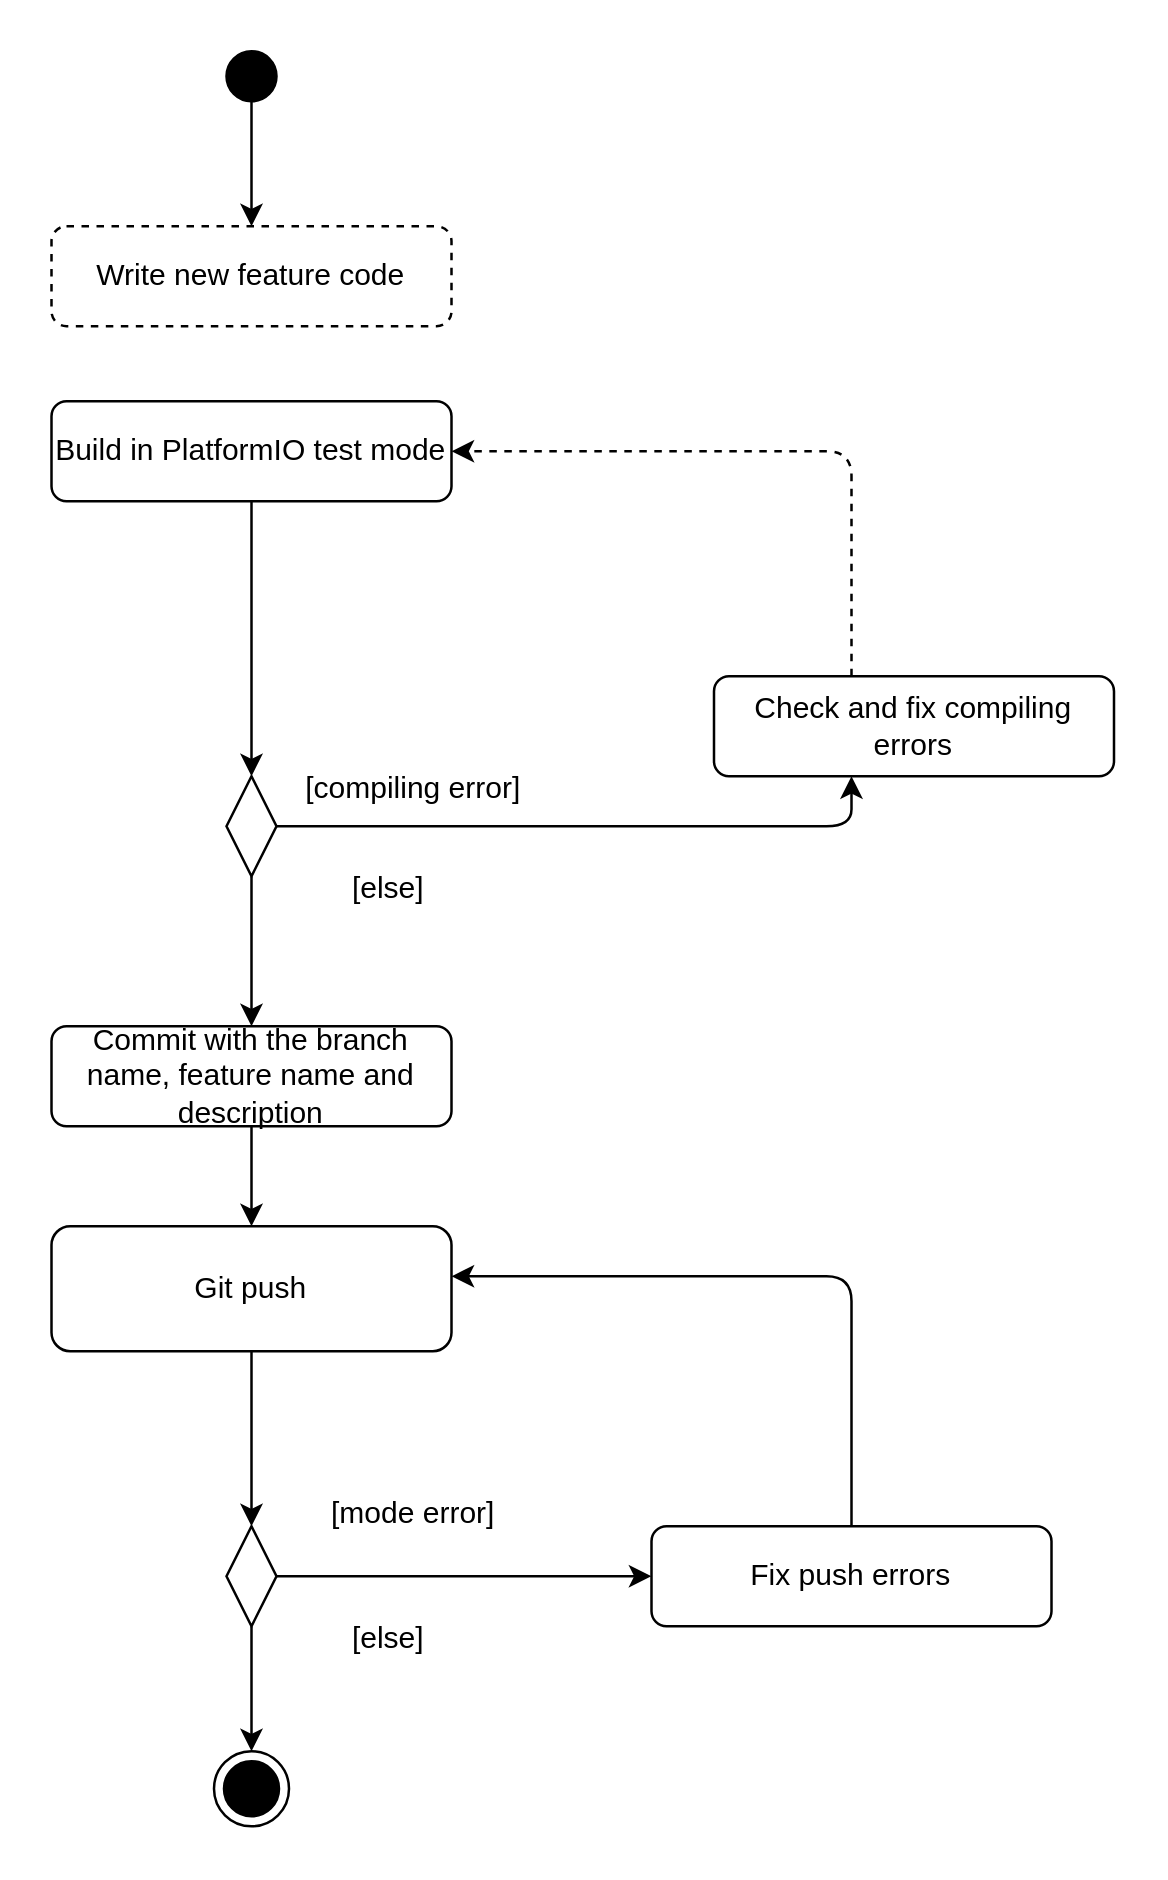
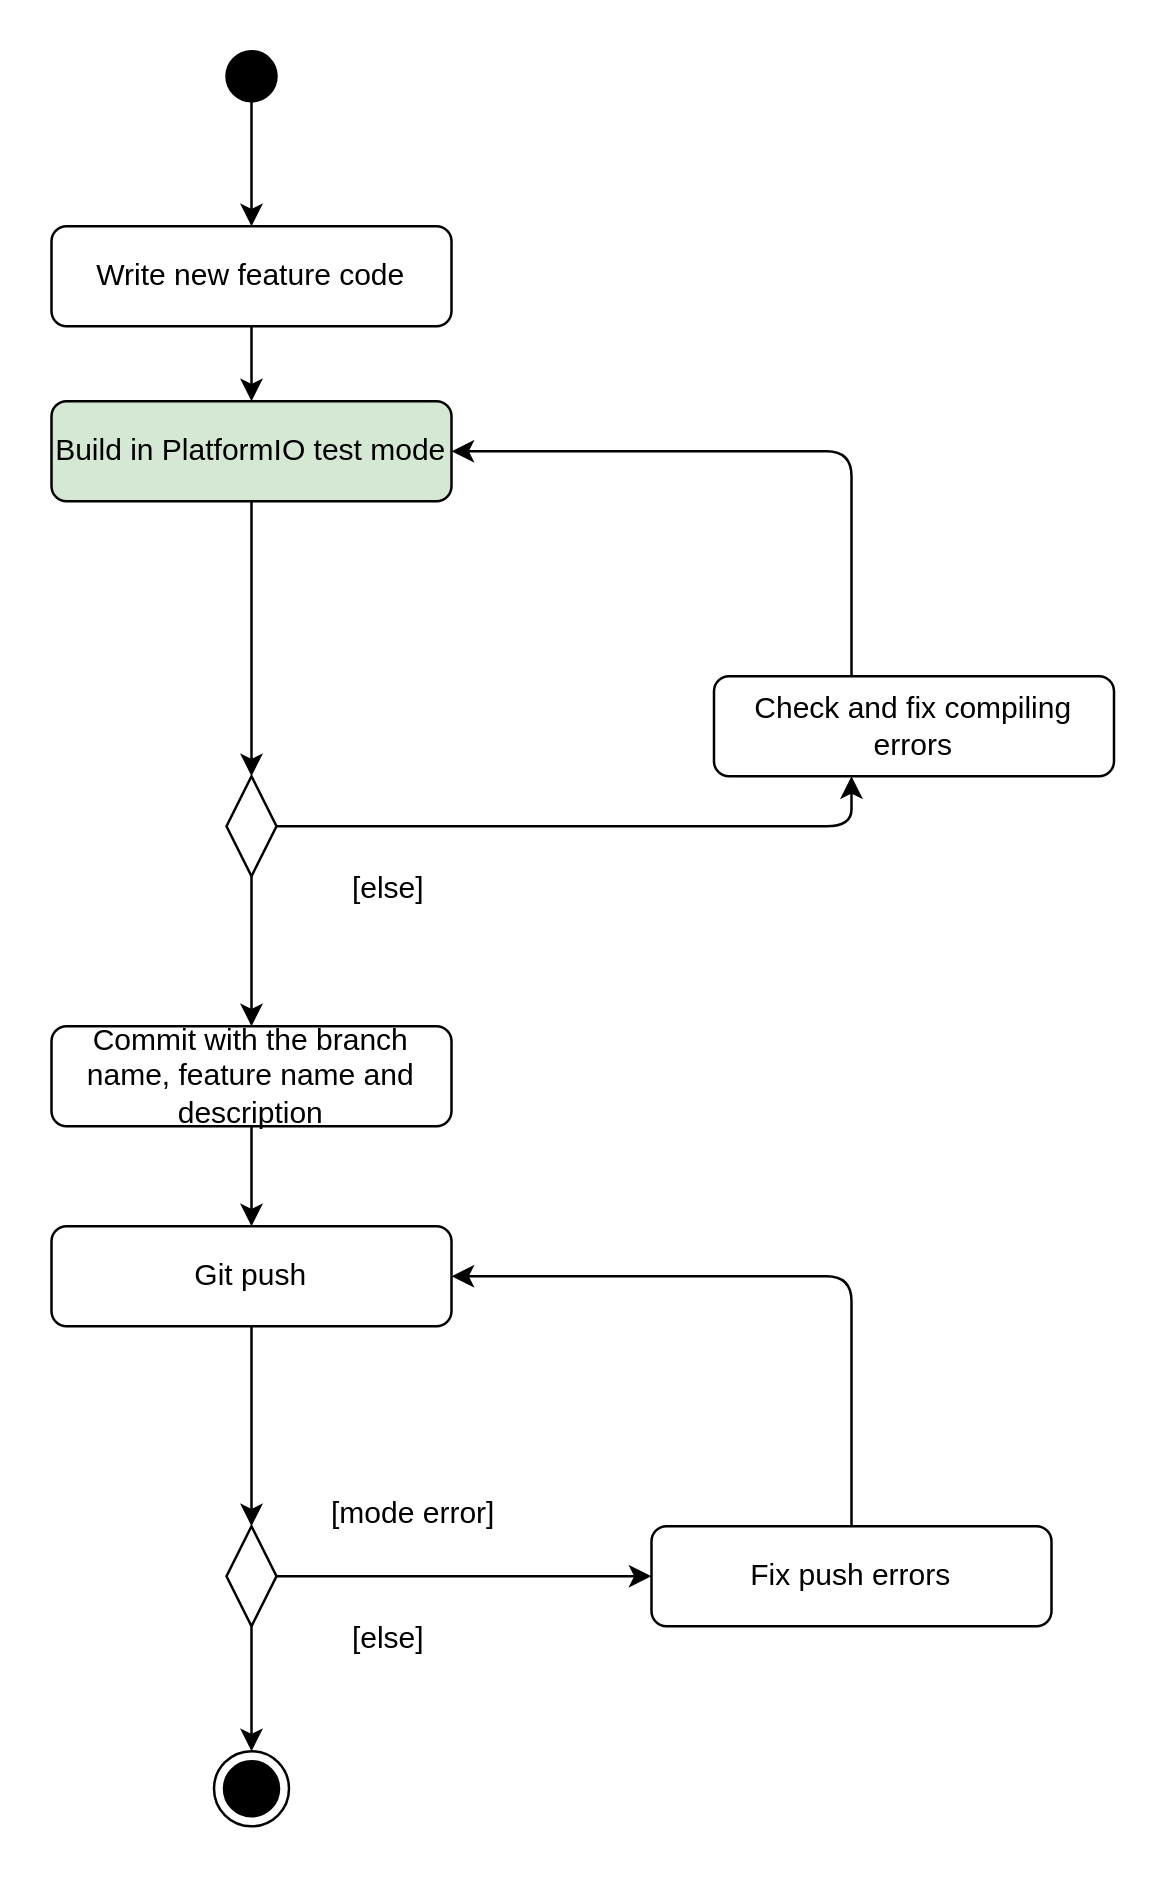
(251, 276) -> (251, 276)
none -> (251, 354)
(251, 451) -> (251, 451)
(760, 451) -> (760, 451)
(414, 789) -> none
(251, 1289) -> (251, 1276)
